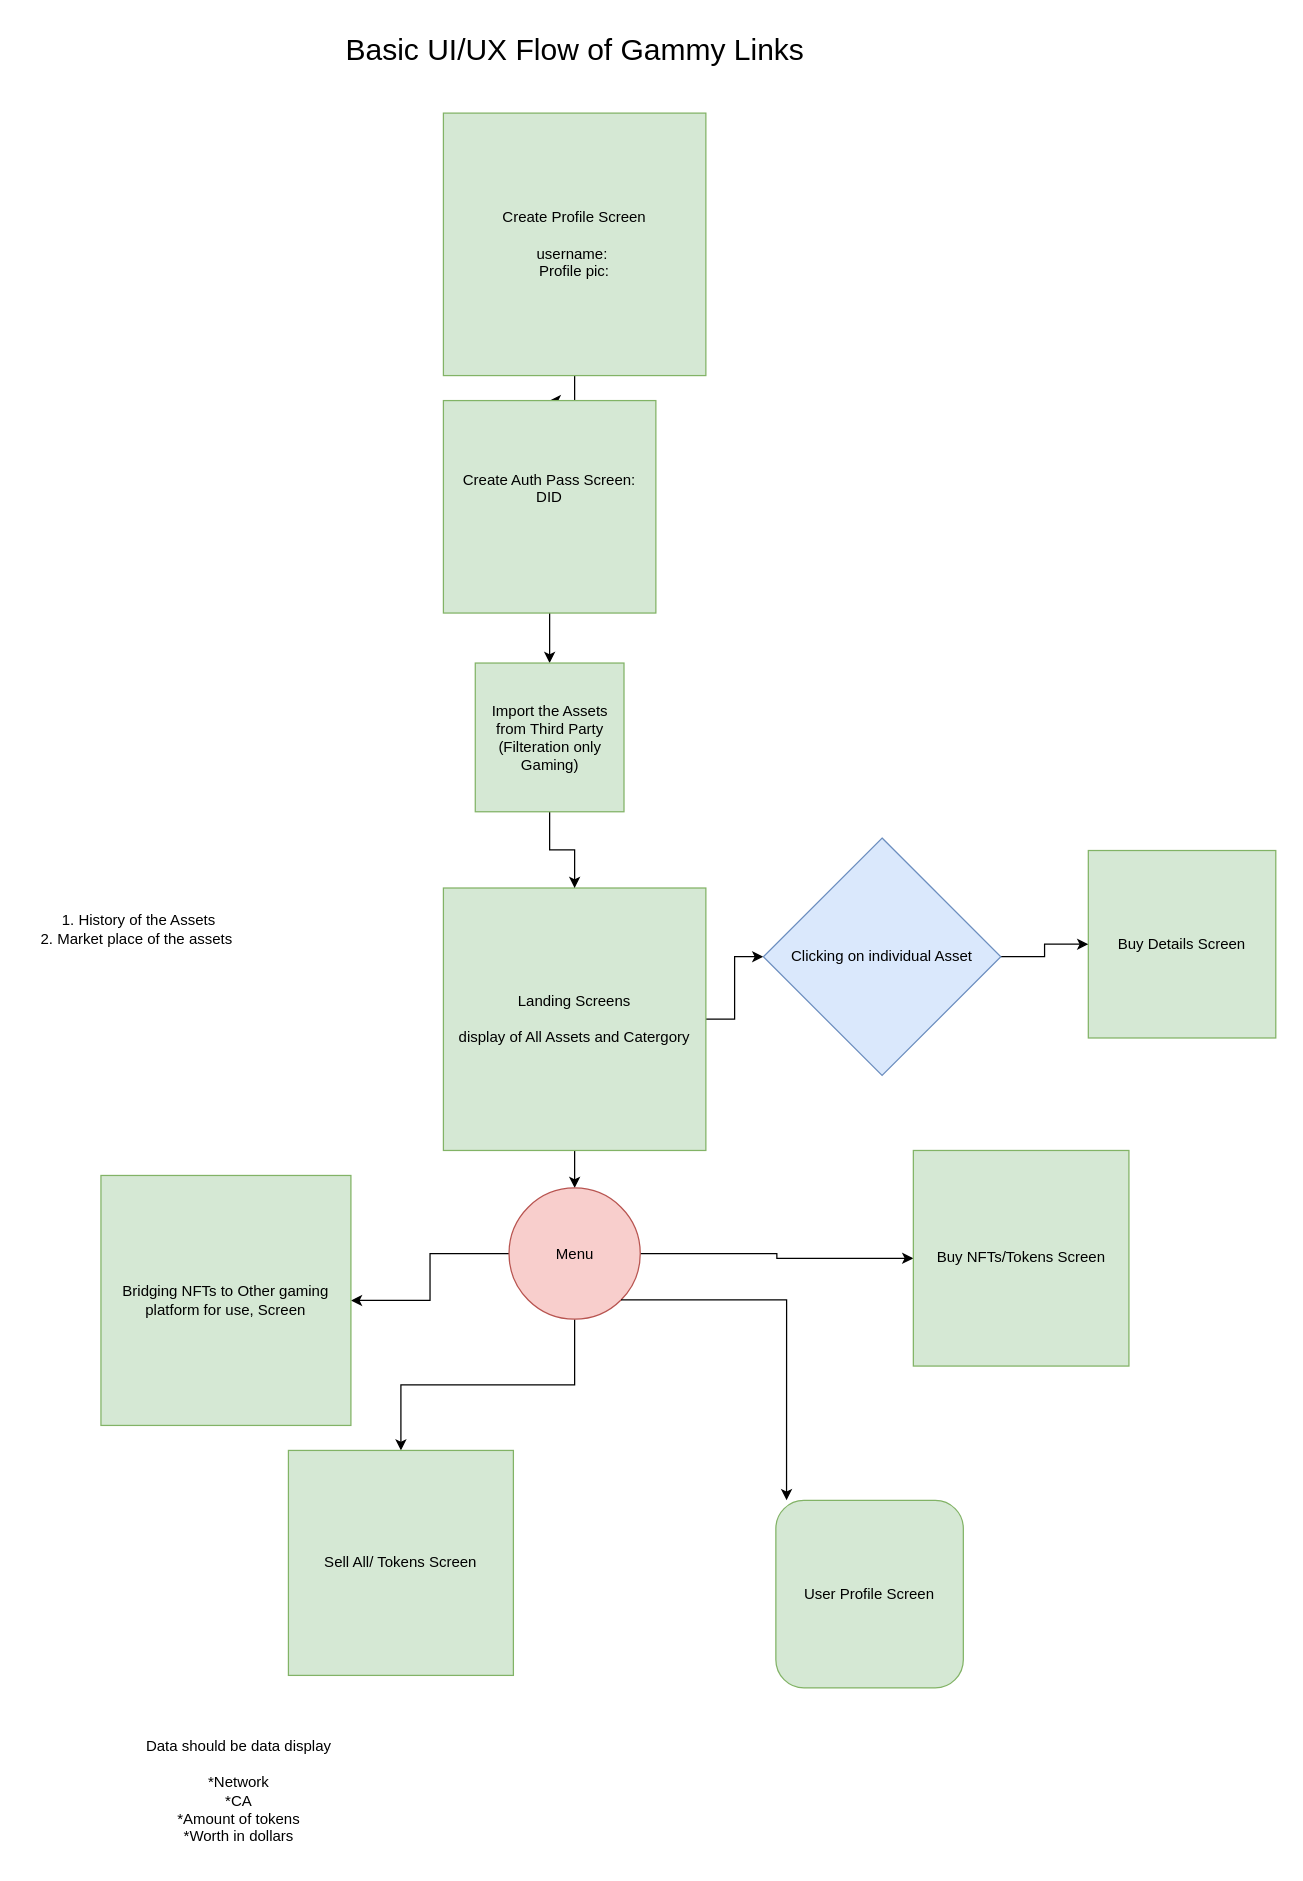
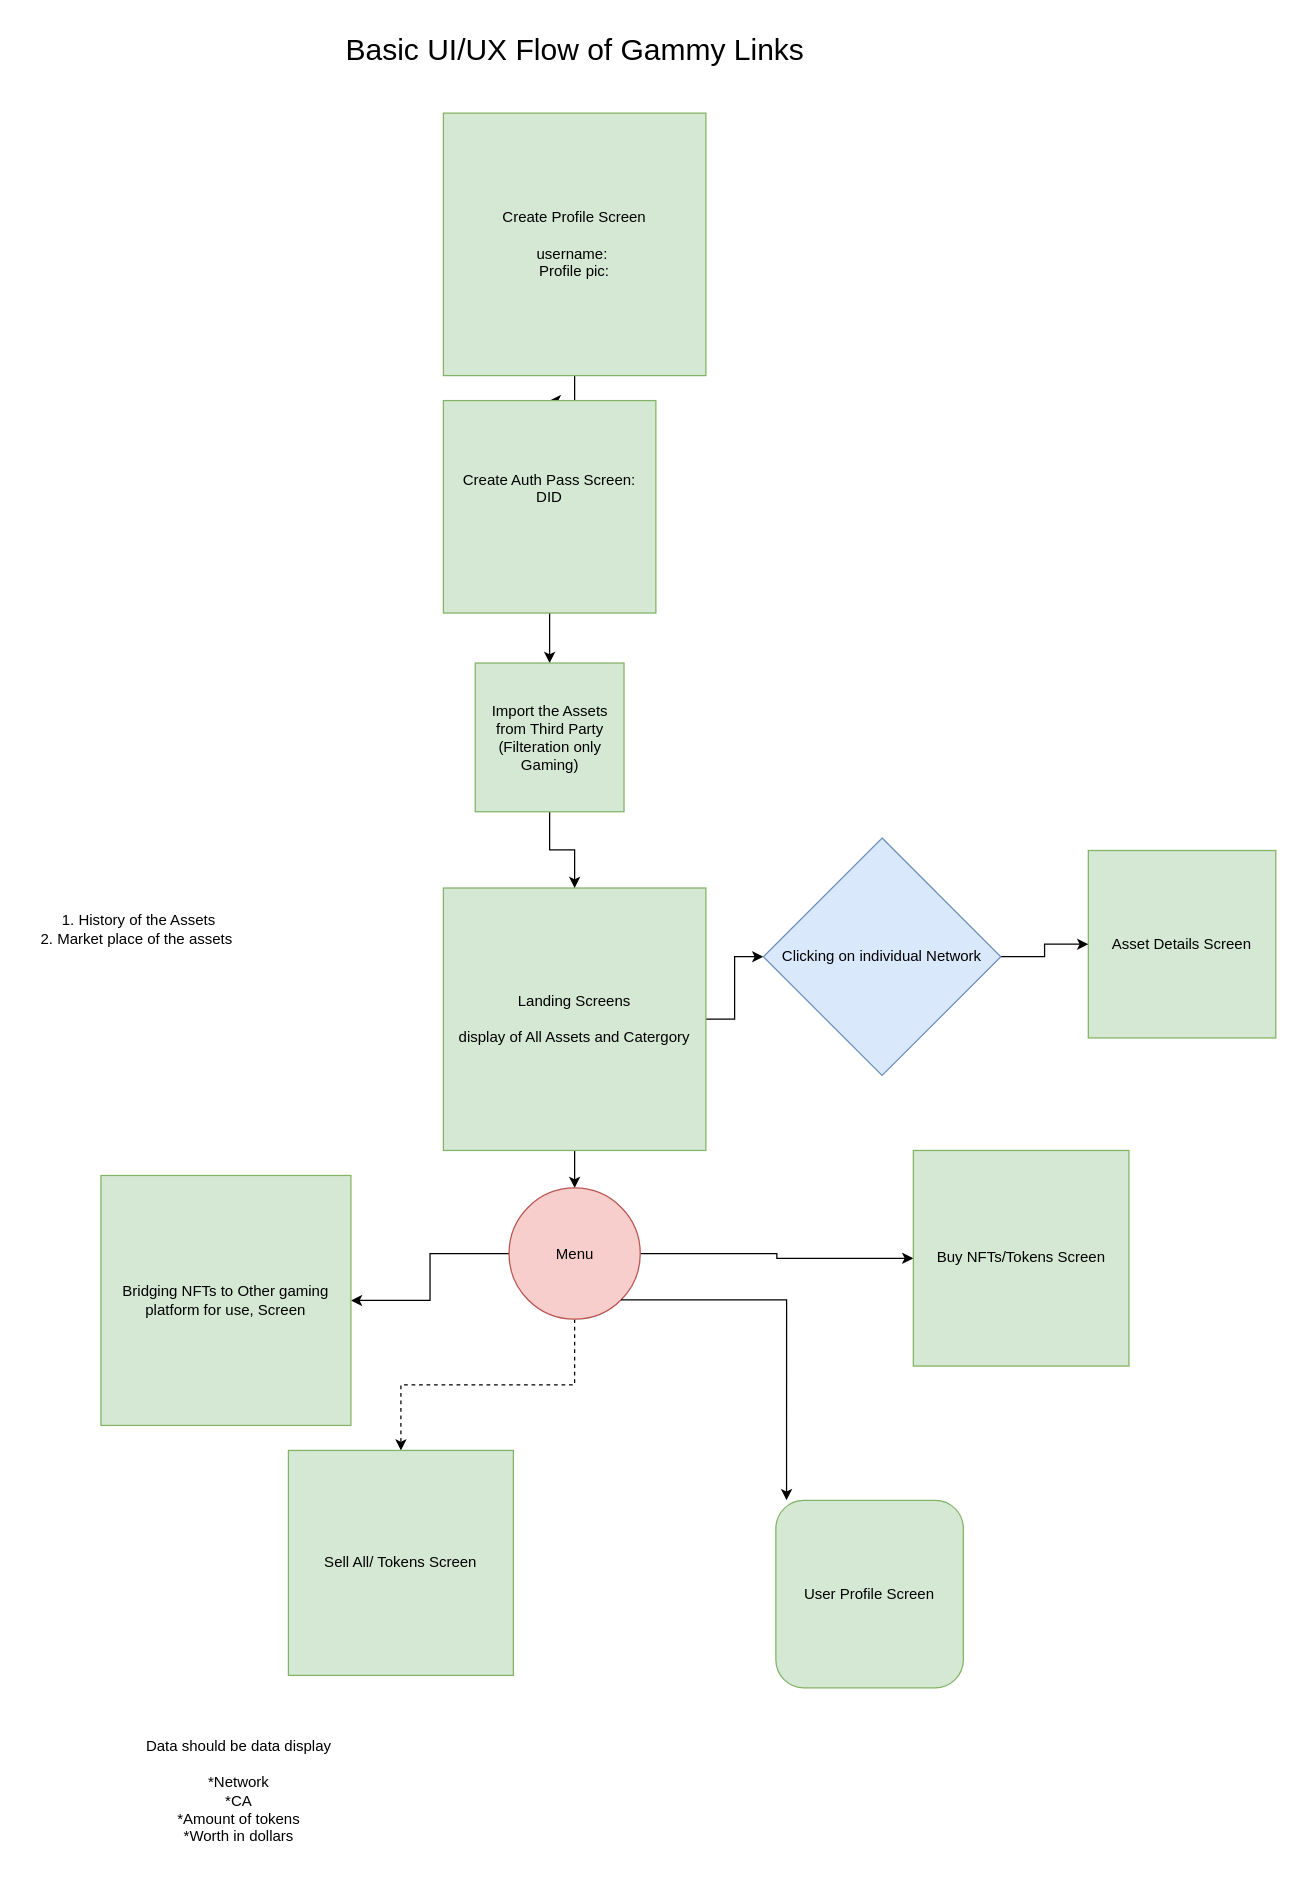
(1182, 944) -> (1182, 944)
(882, 957) -> (882, 957)
(493, 1385) -> (493, 1385)
